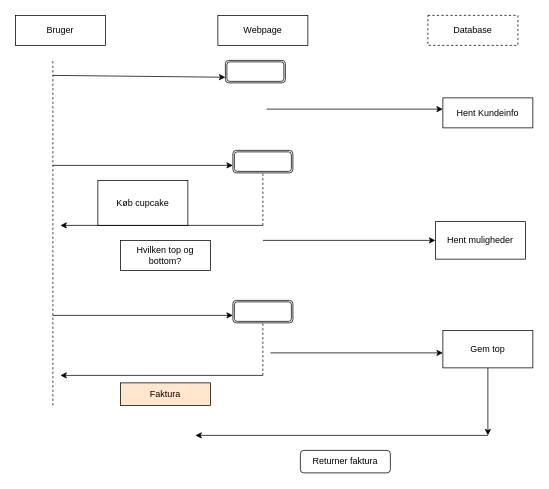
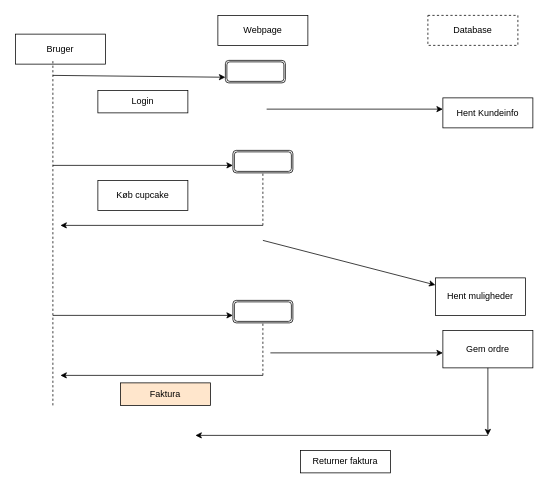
(60, 30) -> (60, 49)
none -> (143, 102)
(143, 203) -> (143, 195)
(480, 240) -> (480, 297)
(165, 255) -> none
(488, 349) -> (488, 349)
(345, 462) -> (345, 462)
